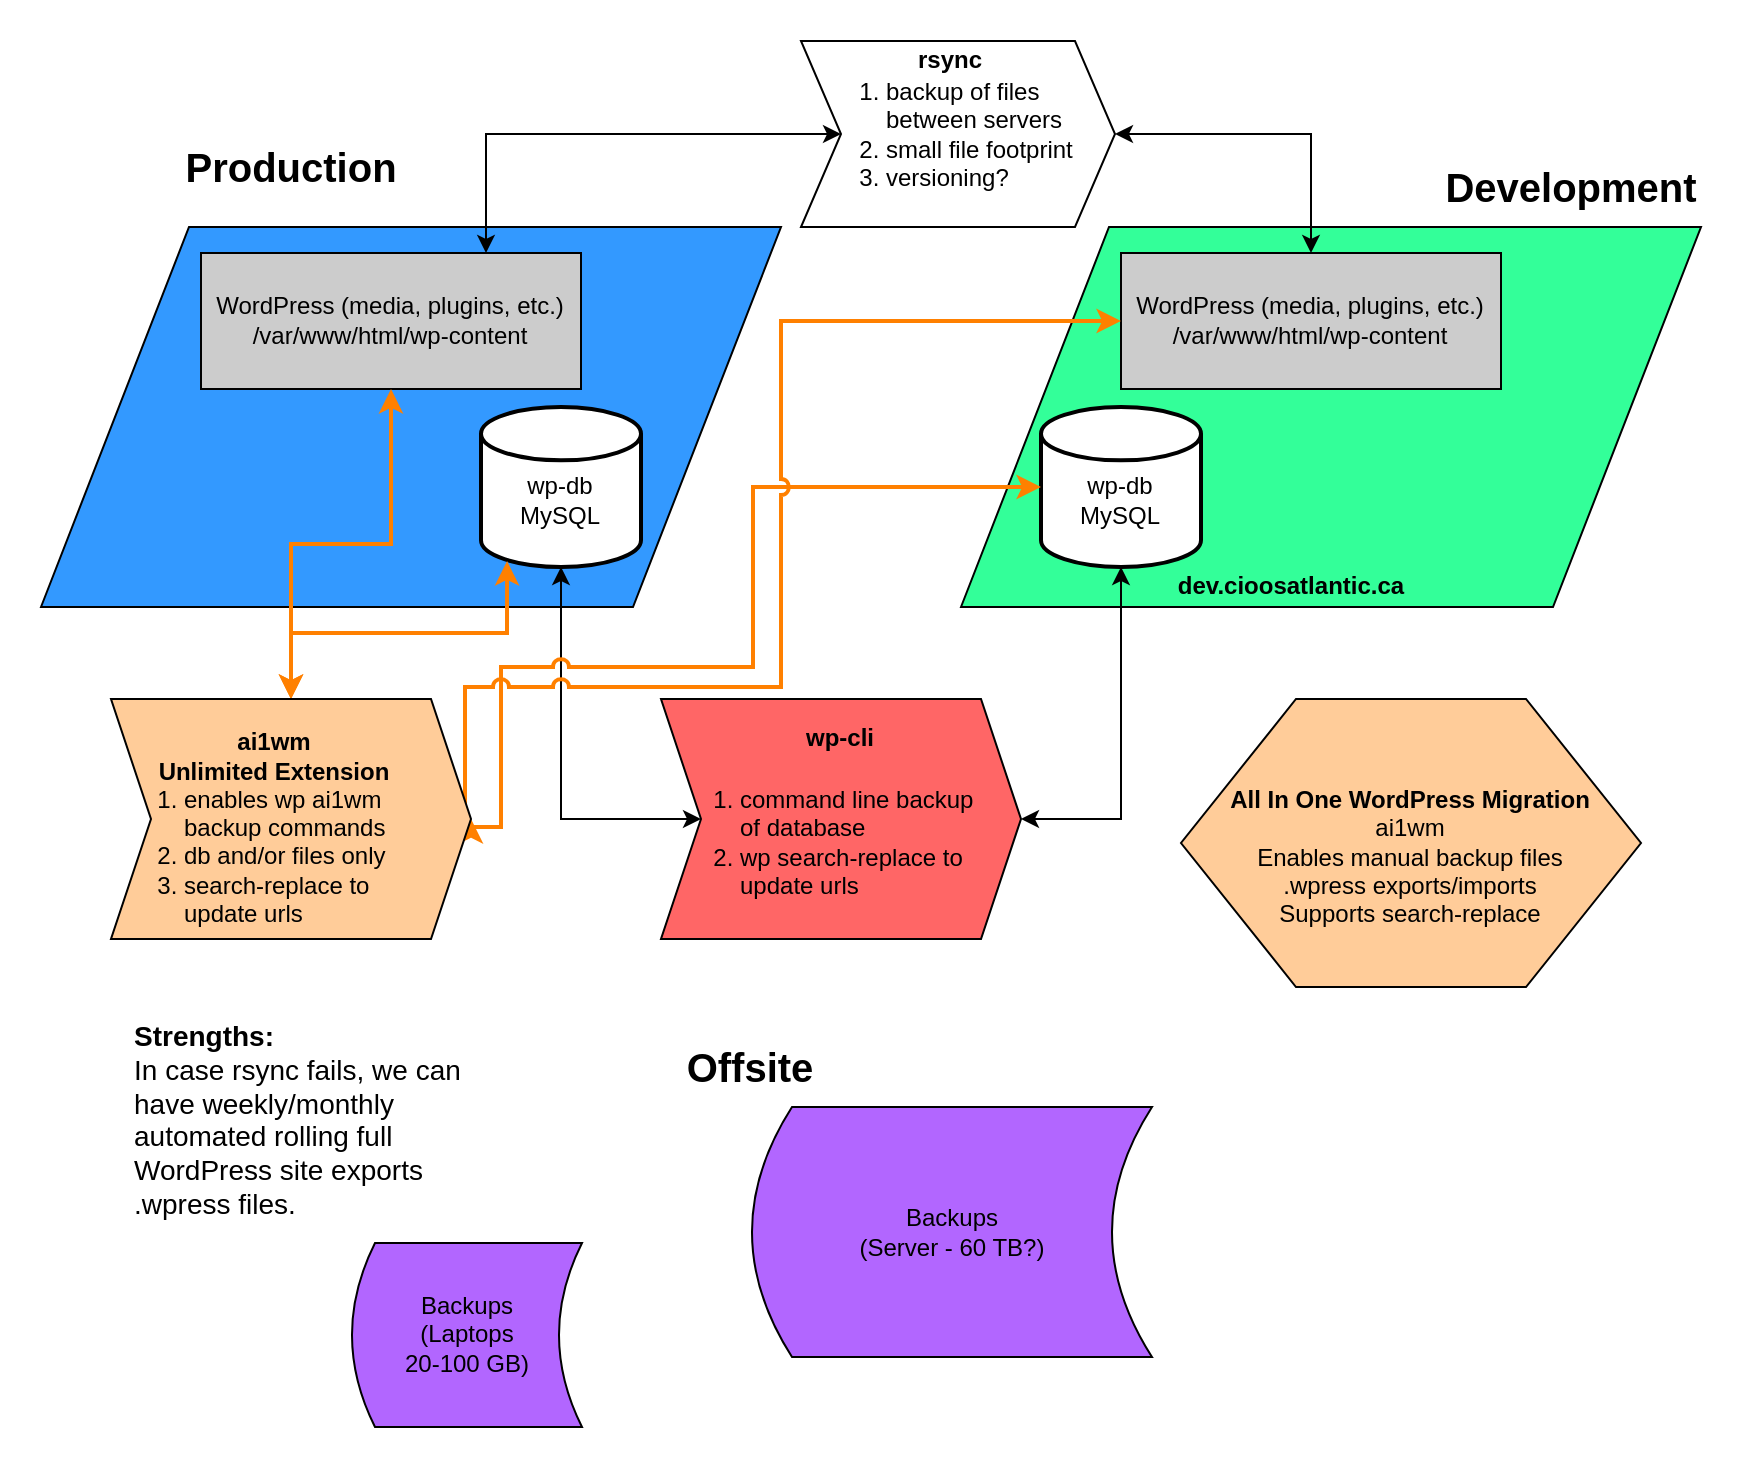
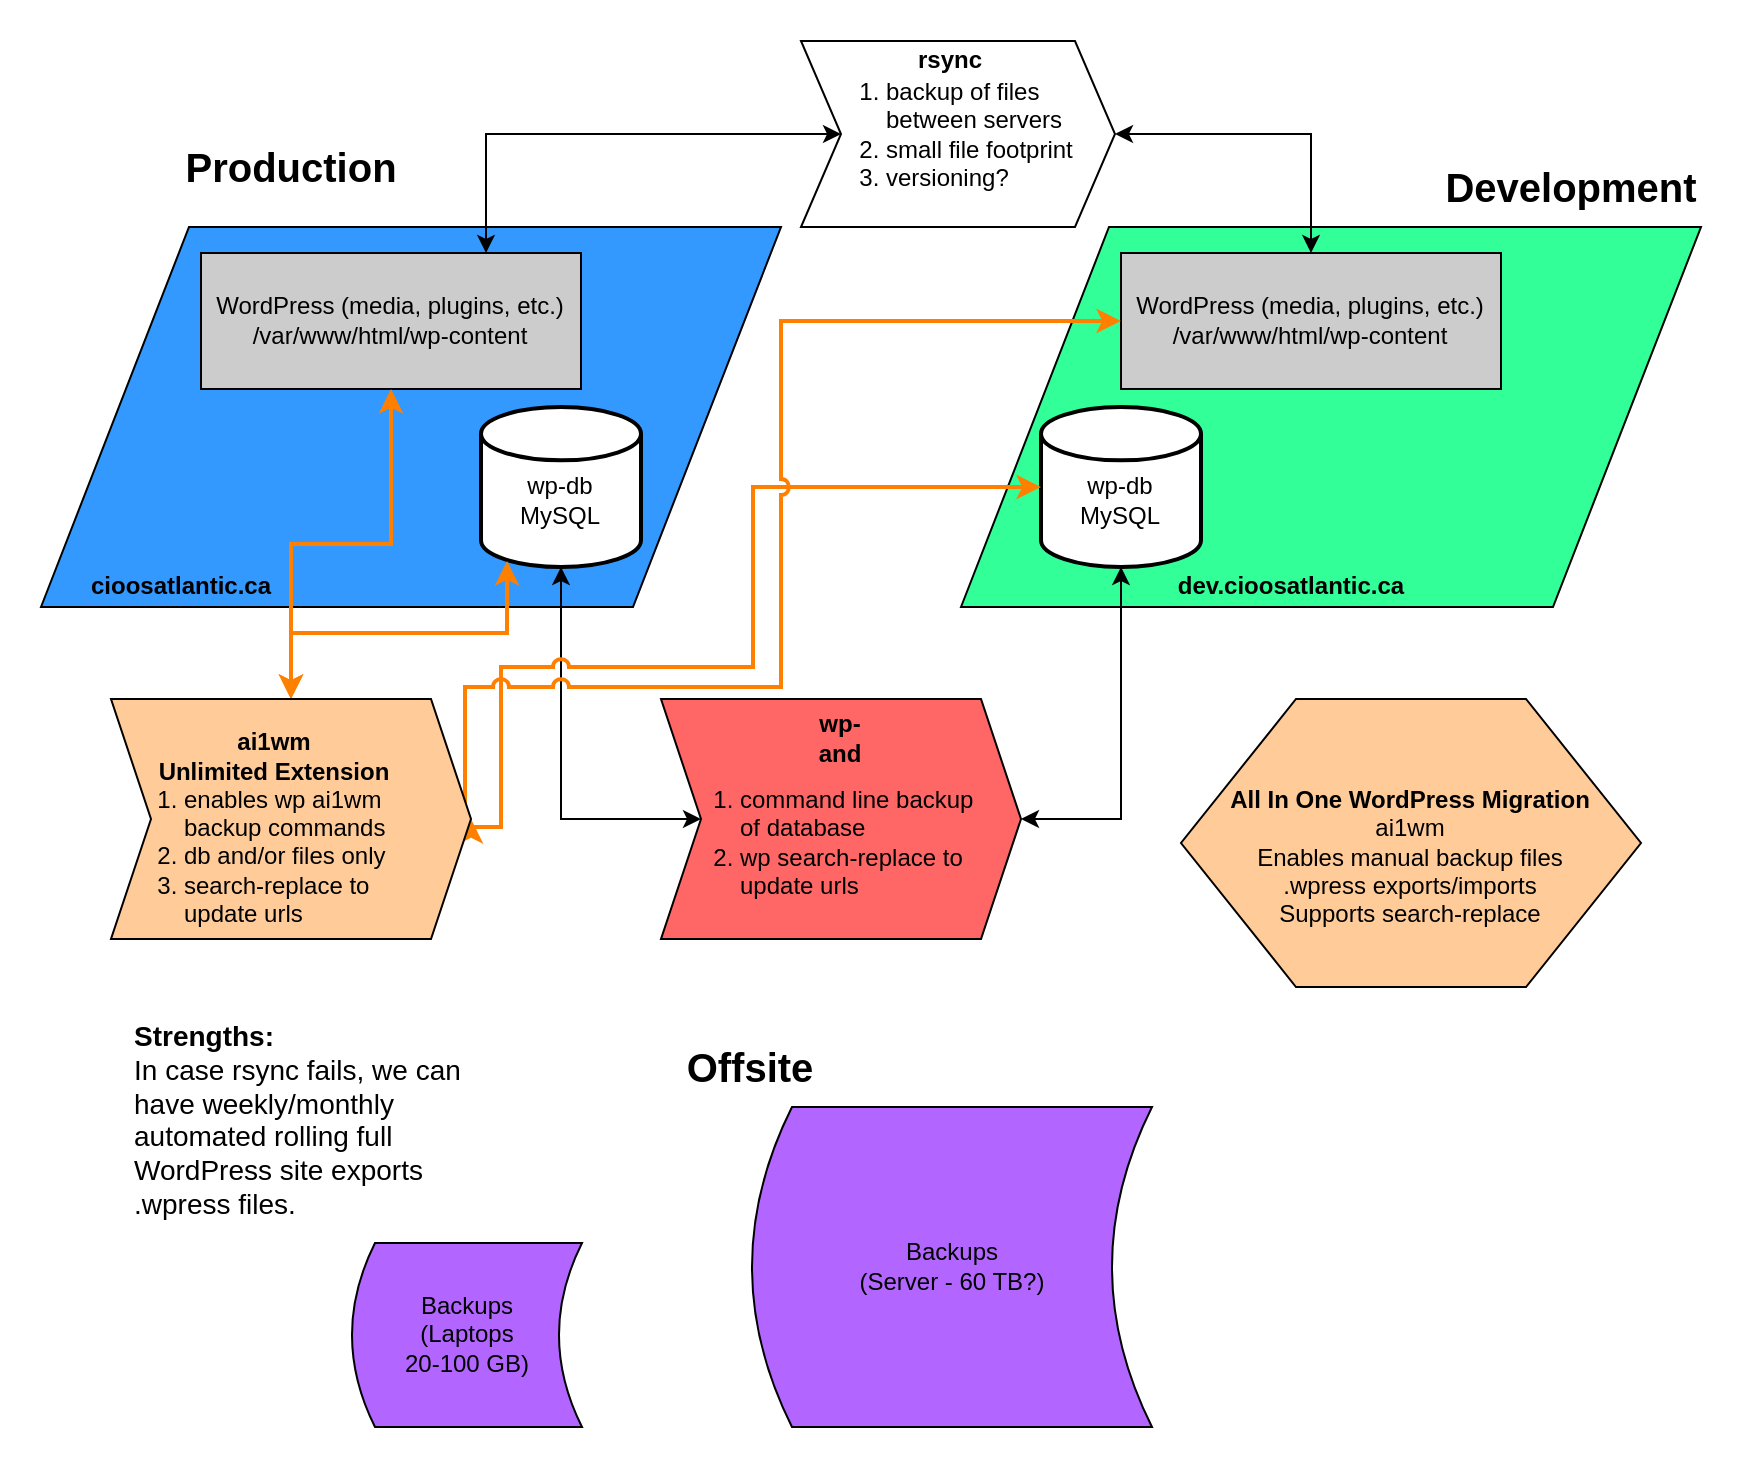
none -> (181, 587)
(841, 739) -> (841, 739)
(952, 1232) -> (952, 1267)
